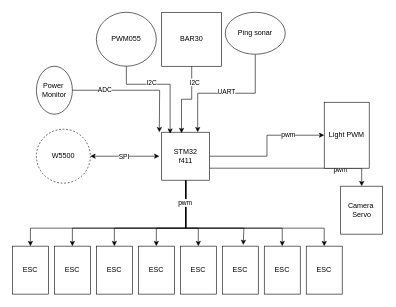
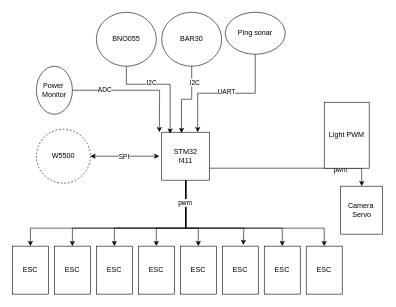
(126, 39) -> (126, 39)
(192, 39) -> (192, 39)
(288, 135) -> none
